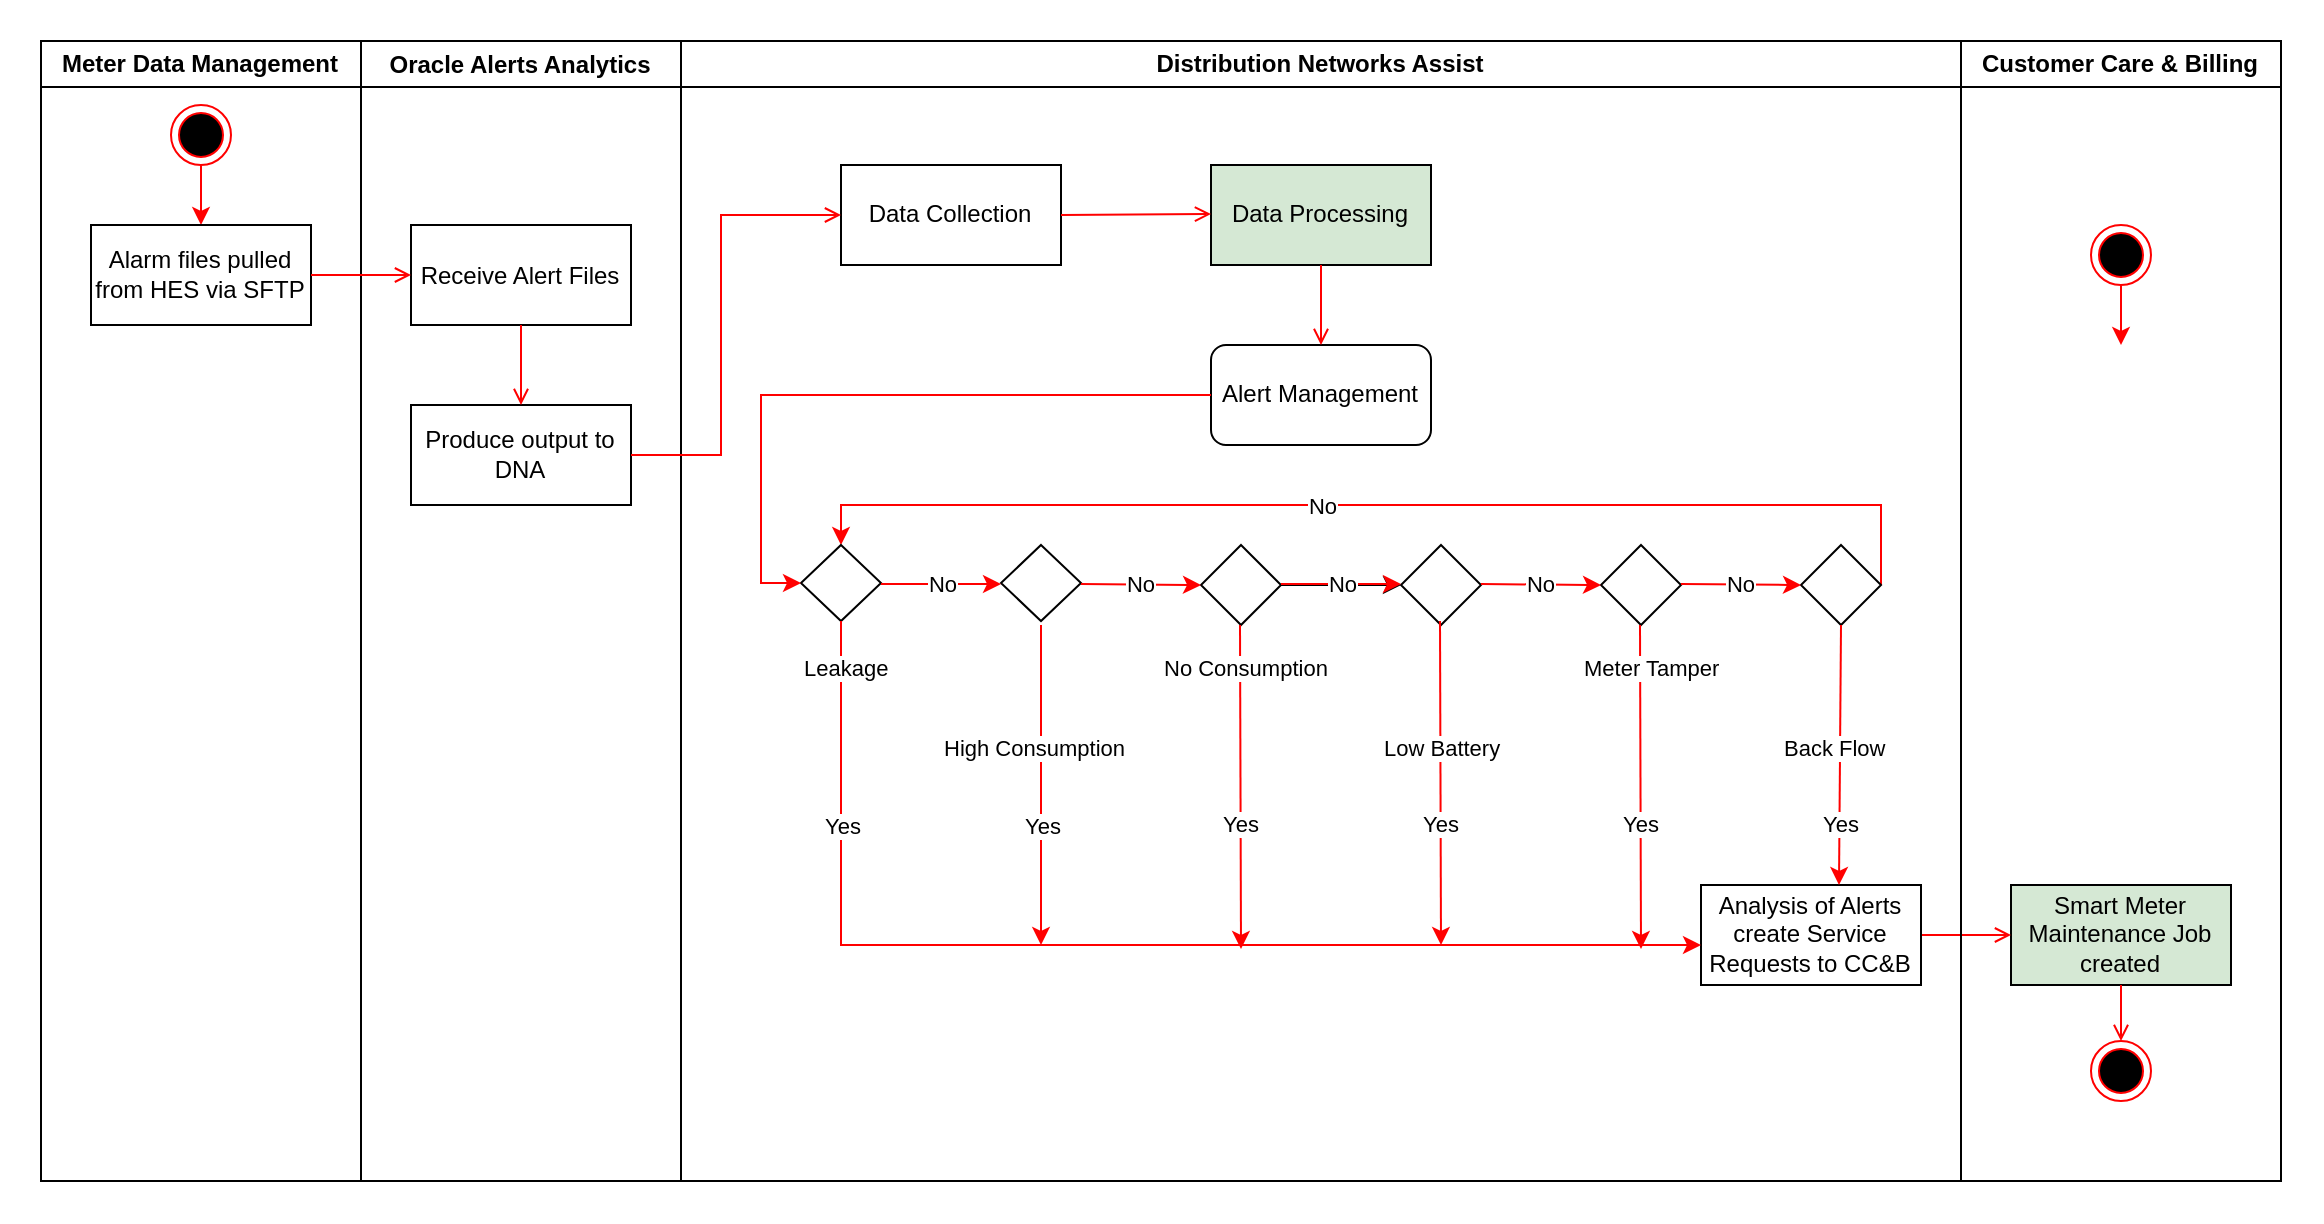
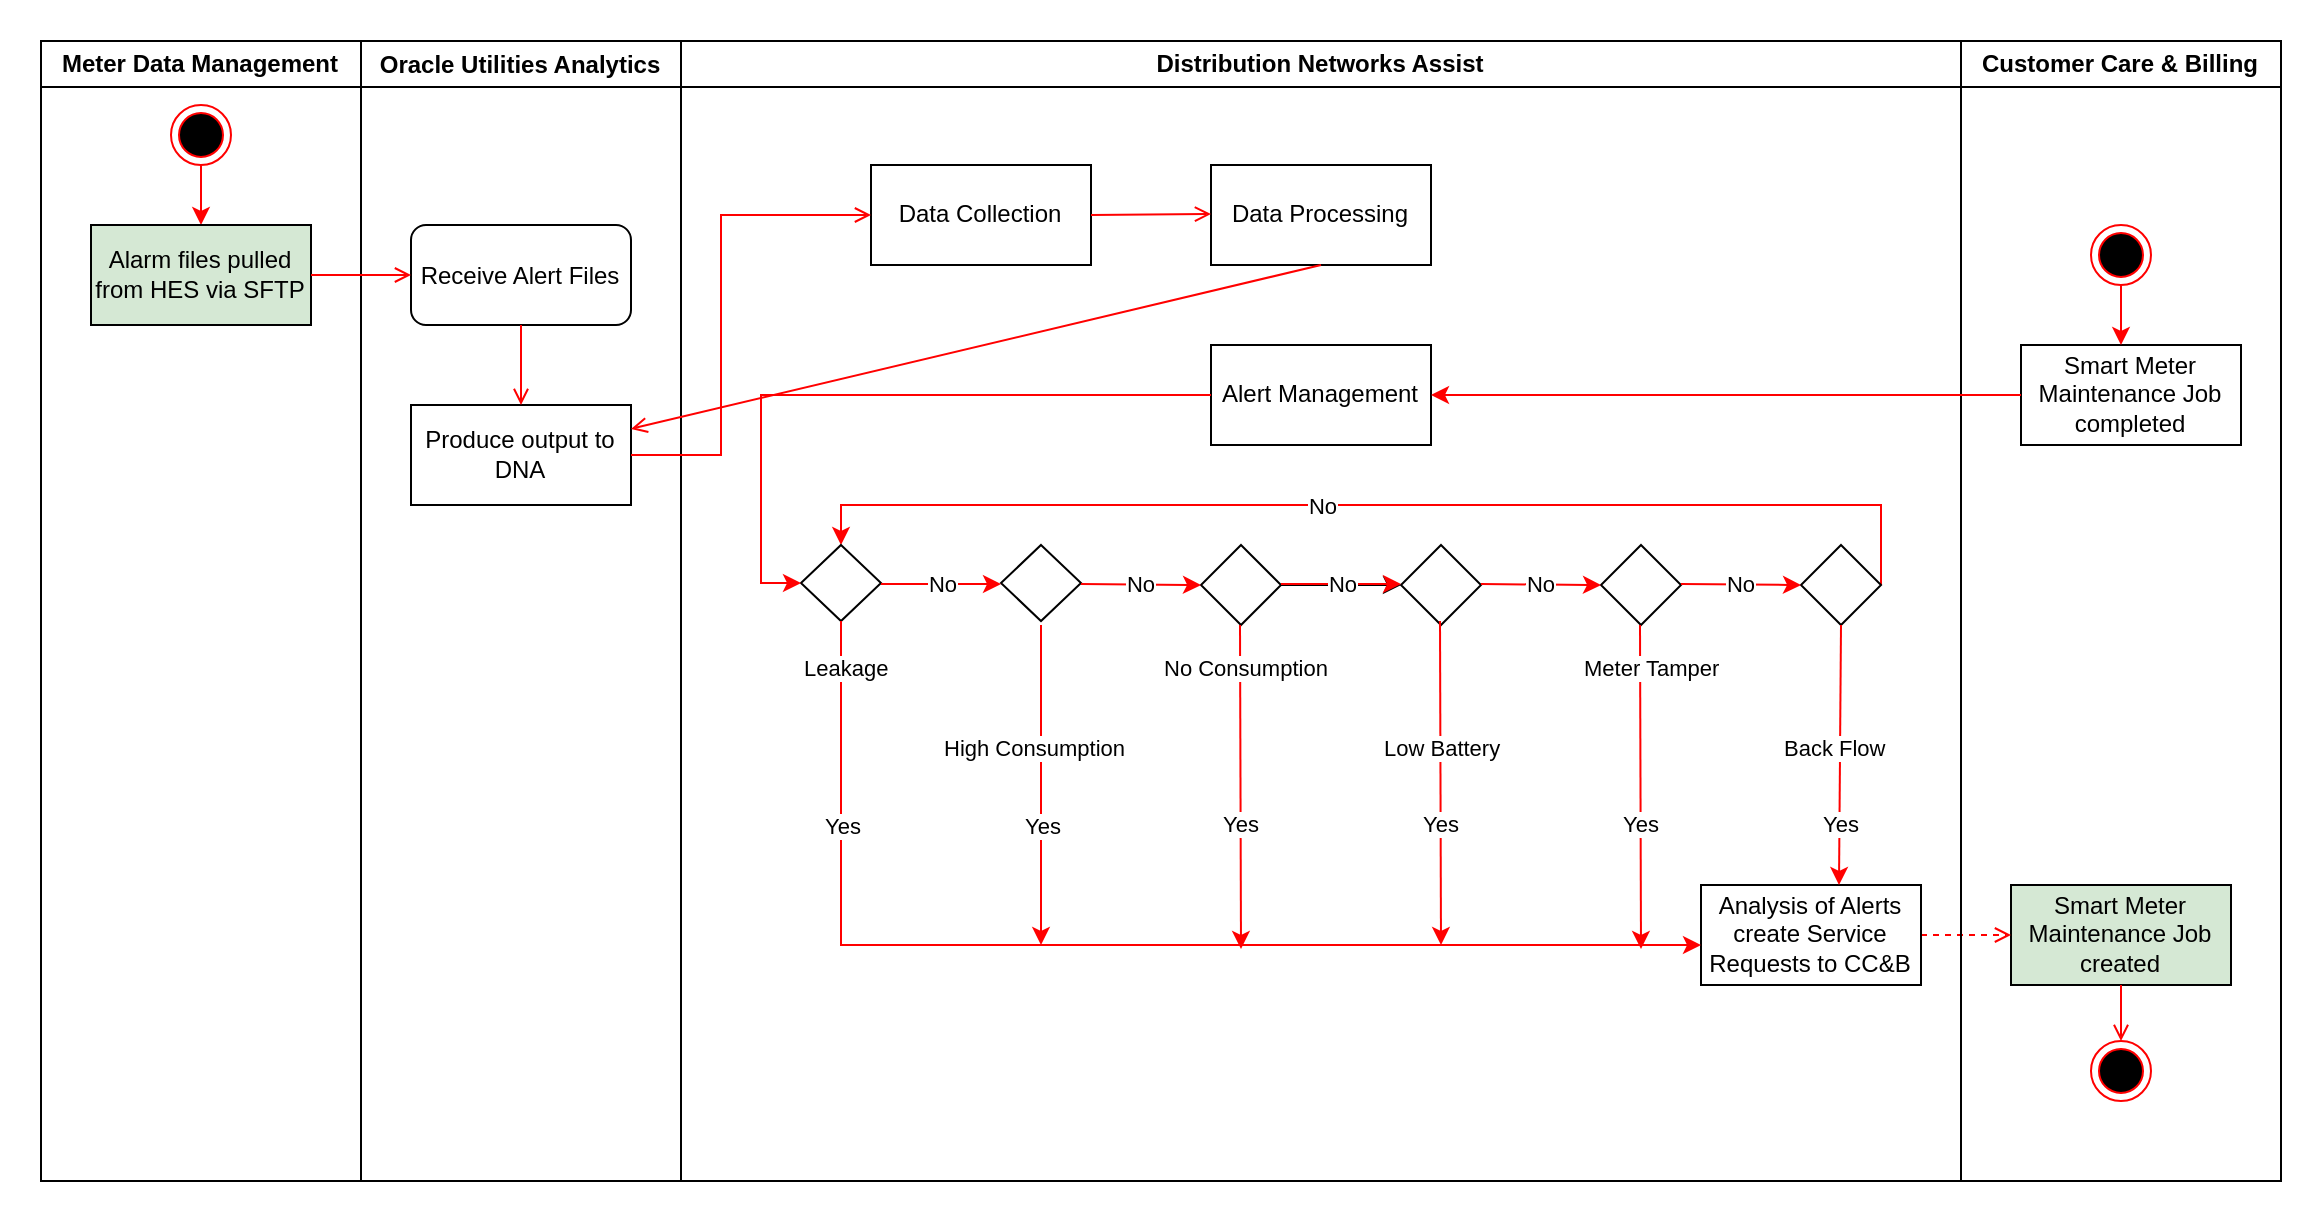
(520, 65) -> (520, 65)
(951, 215) -> (981, 215)
(1321, 215) -> (1321, 215)
(201, 275) -> (201, 275)
(521, 275) -> (521, 275)
(1321, 302) -> (1055, 328)
(1321, 395) -> (1321, 395)
none -> (1701, 395)
none -> (2131, 395)
(1985, 935) -> (1985, 935)
